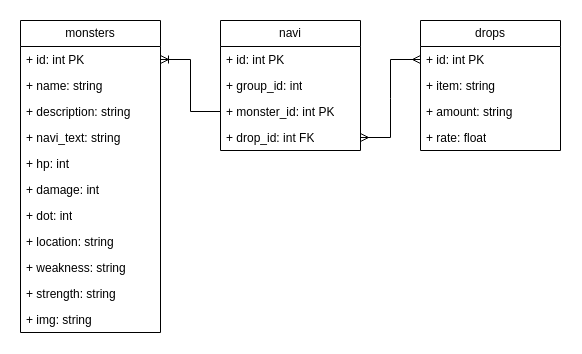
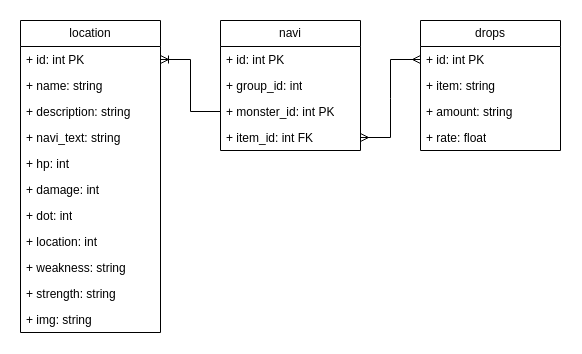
(91, 34) -> (91, 34)
(274, 139) -> (273, 139)
(78, 243) -> (68, 243)
